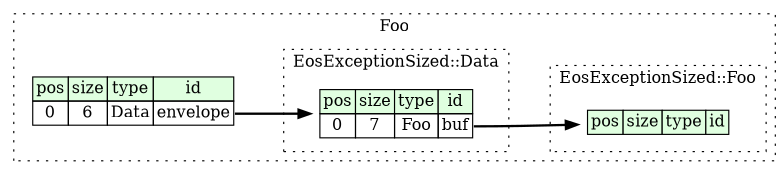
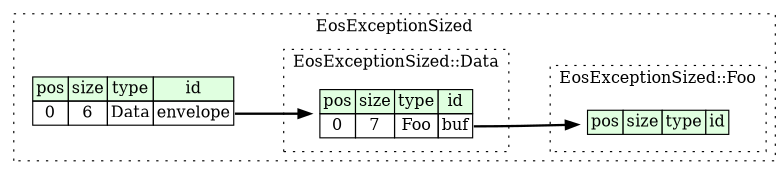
(395, 27) -> (395, 27)
